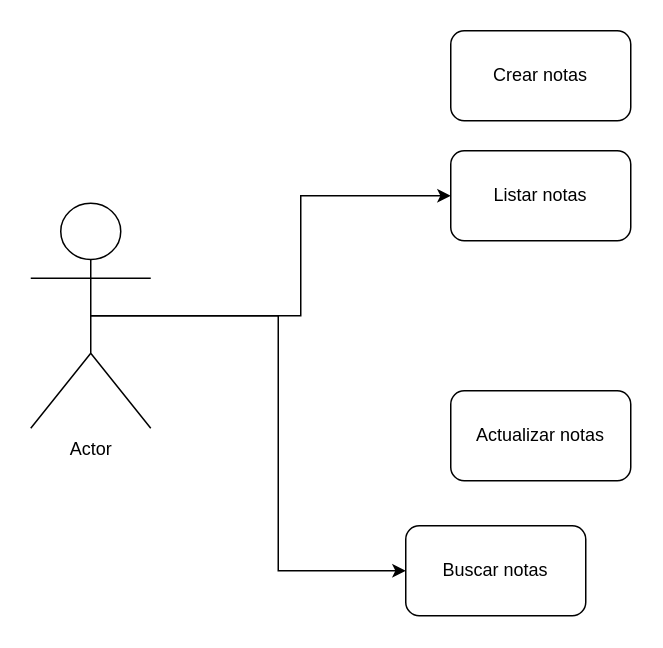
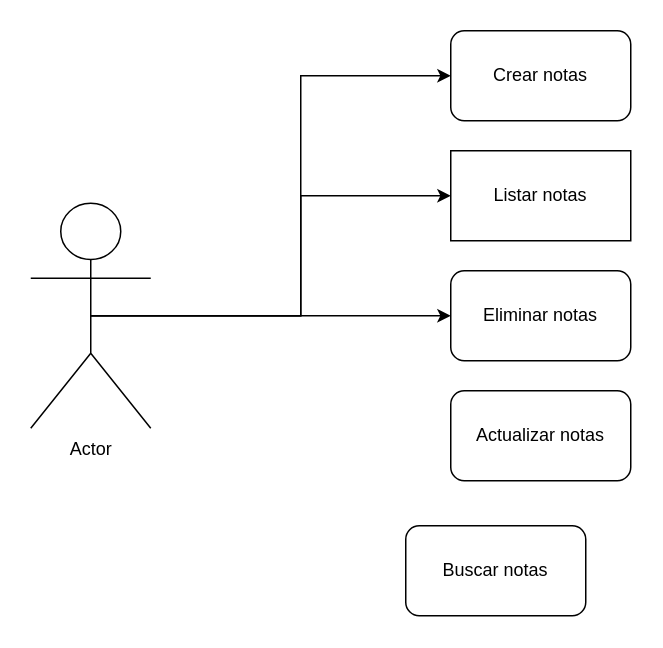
none -> (312, 76)
(541, 196) -> (541, 196)
none -> (371, 316)
none -> (541, 316)
(278, 503) -> none
